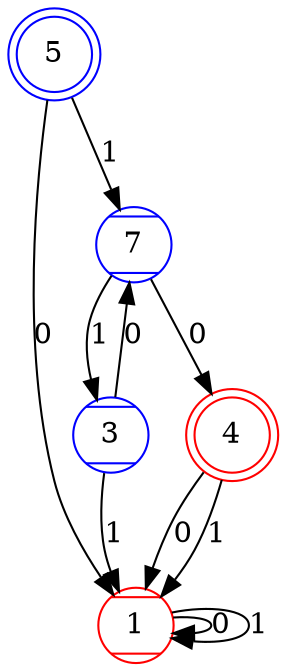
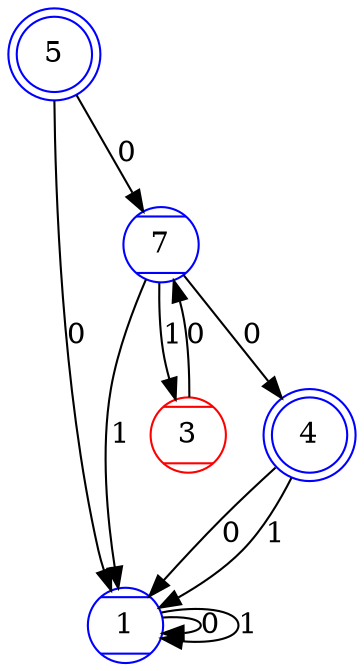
(111, 154) -> (128, 154)
(111, 435) -> (188, 435)
(232, 435) -> (310, 435)
(102, 523) -> (107, 421)
(136, 625) -> (126, 625)
